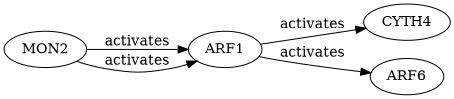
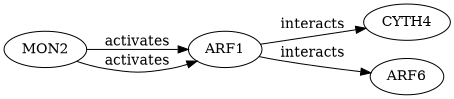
(313, 25) -> (313, 25)
(313, 53) -> (313, 53)
